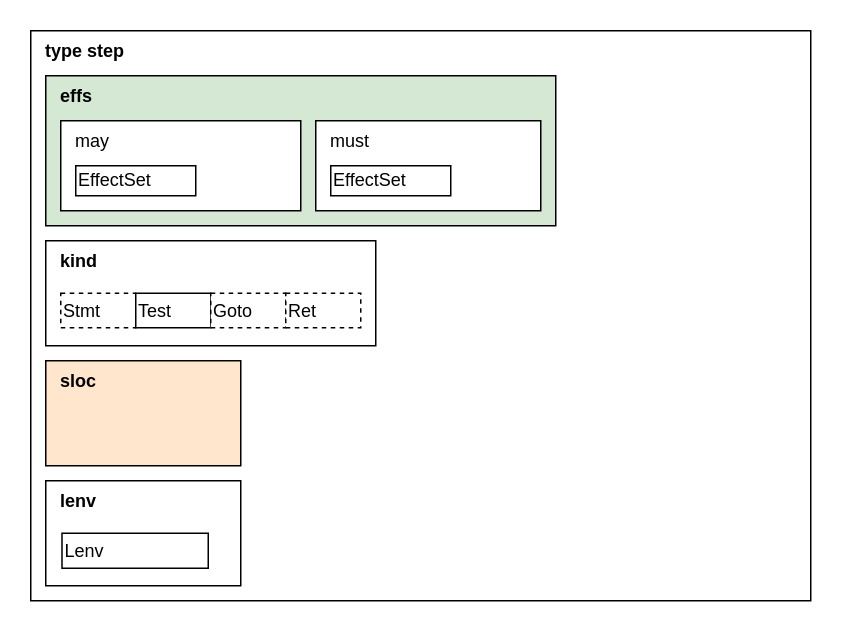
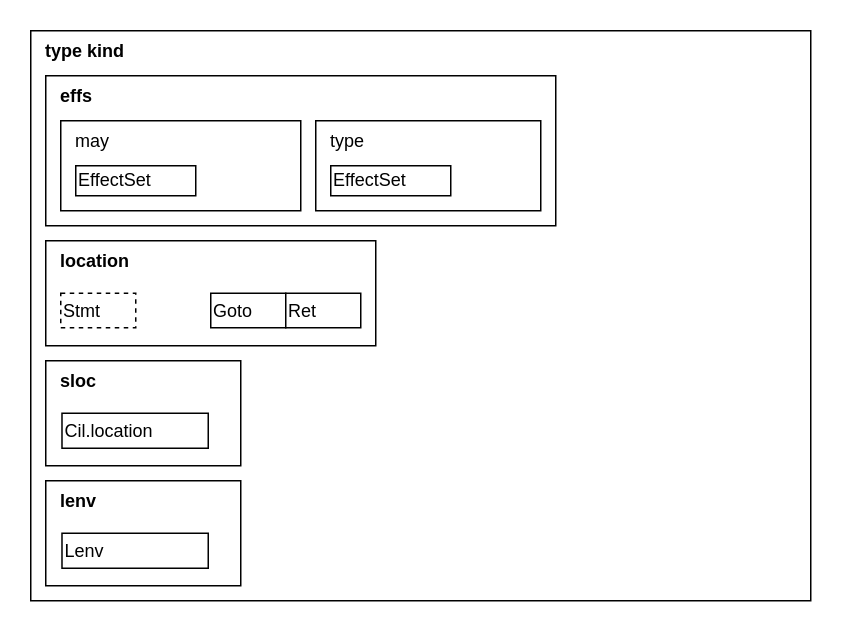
(89, 52) -> (86, 52)
(81, 97) -> (81, 97)
(351, 142) -> (351, 142)
(79, 262) -> (96, 262)
(173, 311) -> none
(248, 311) -> (248, 311)
(323, 311) -> (323, 311)
(79, 382) -> (79, 382)
none -> (135, 431)
